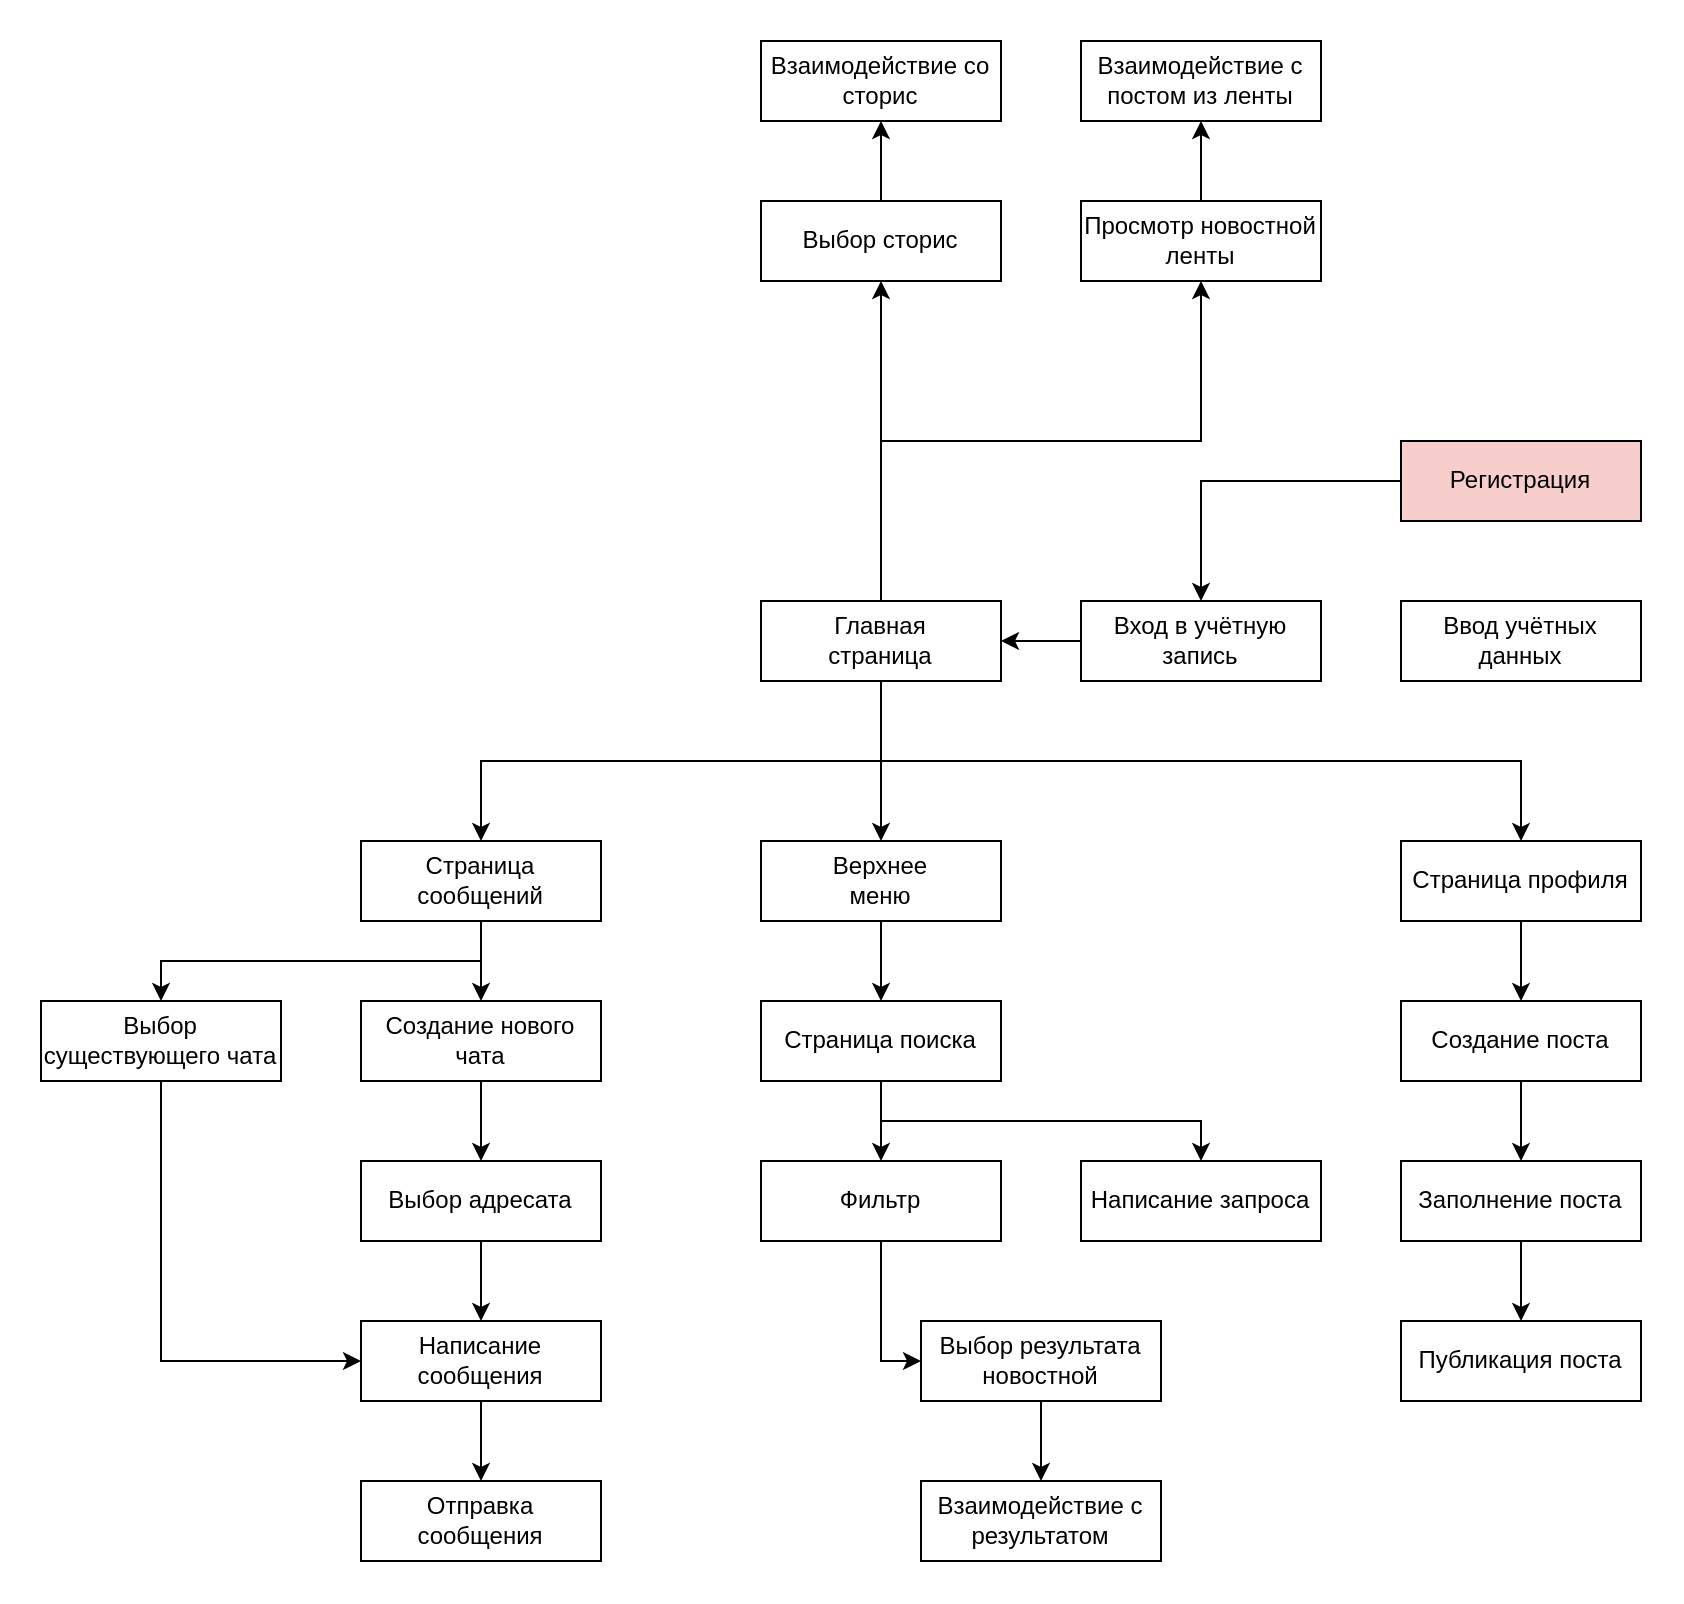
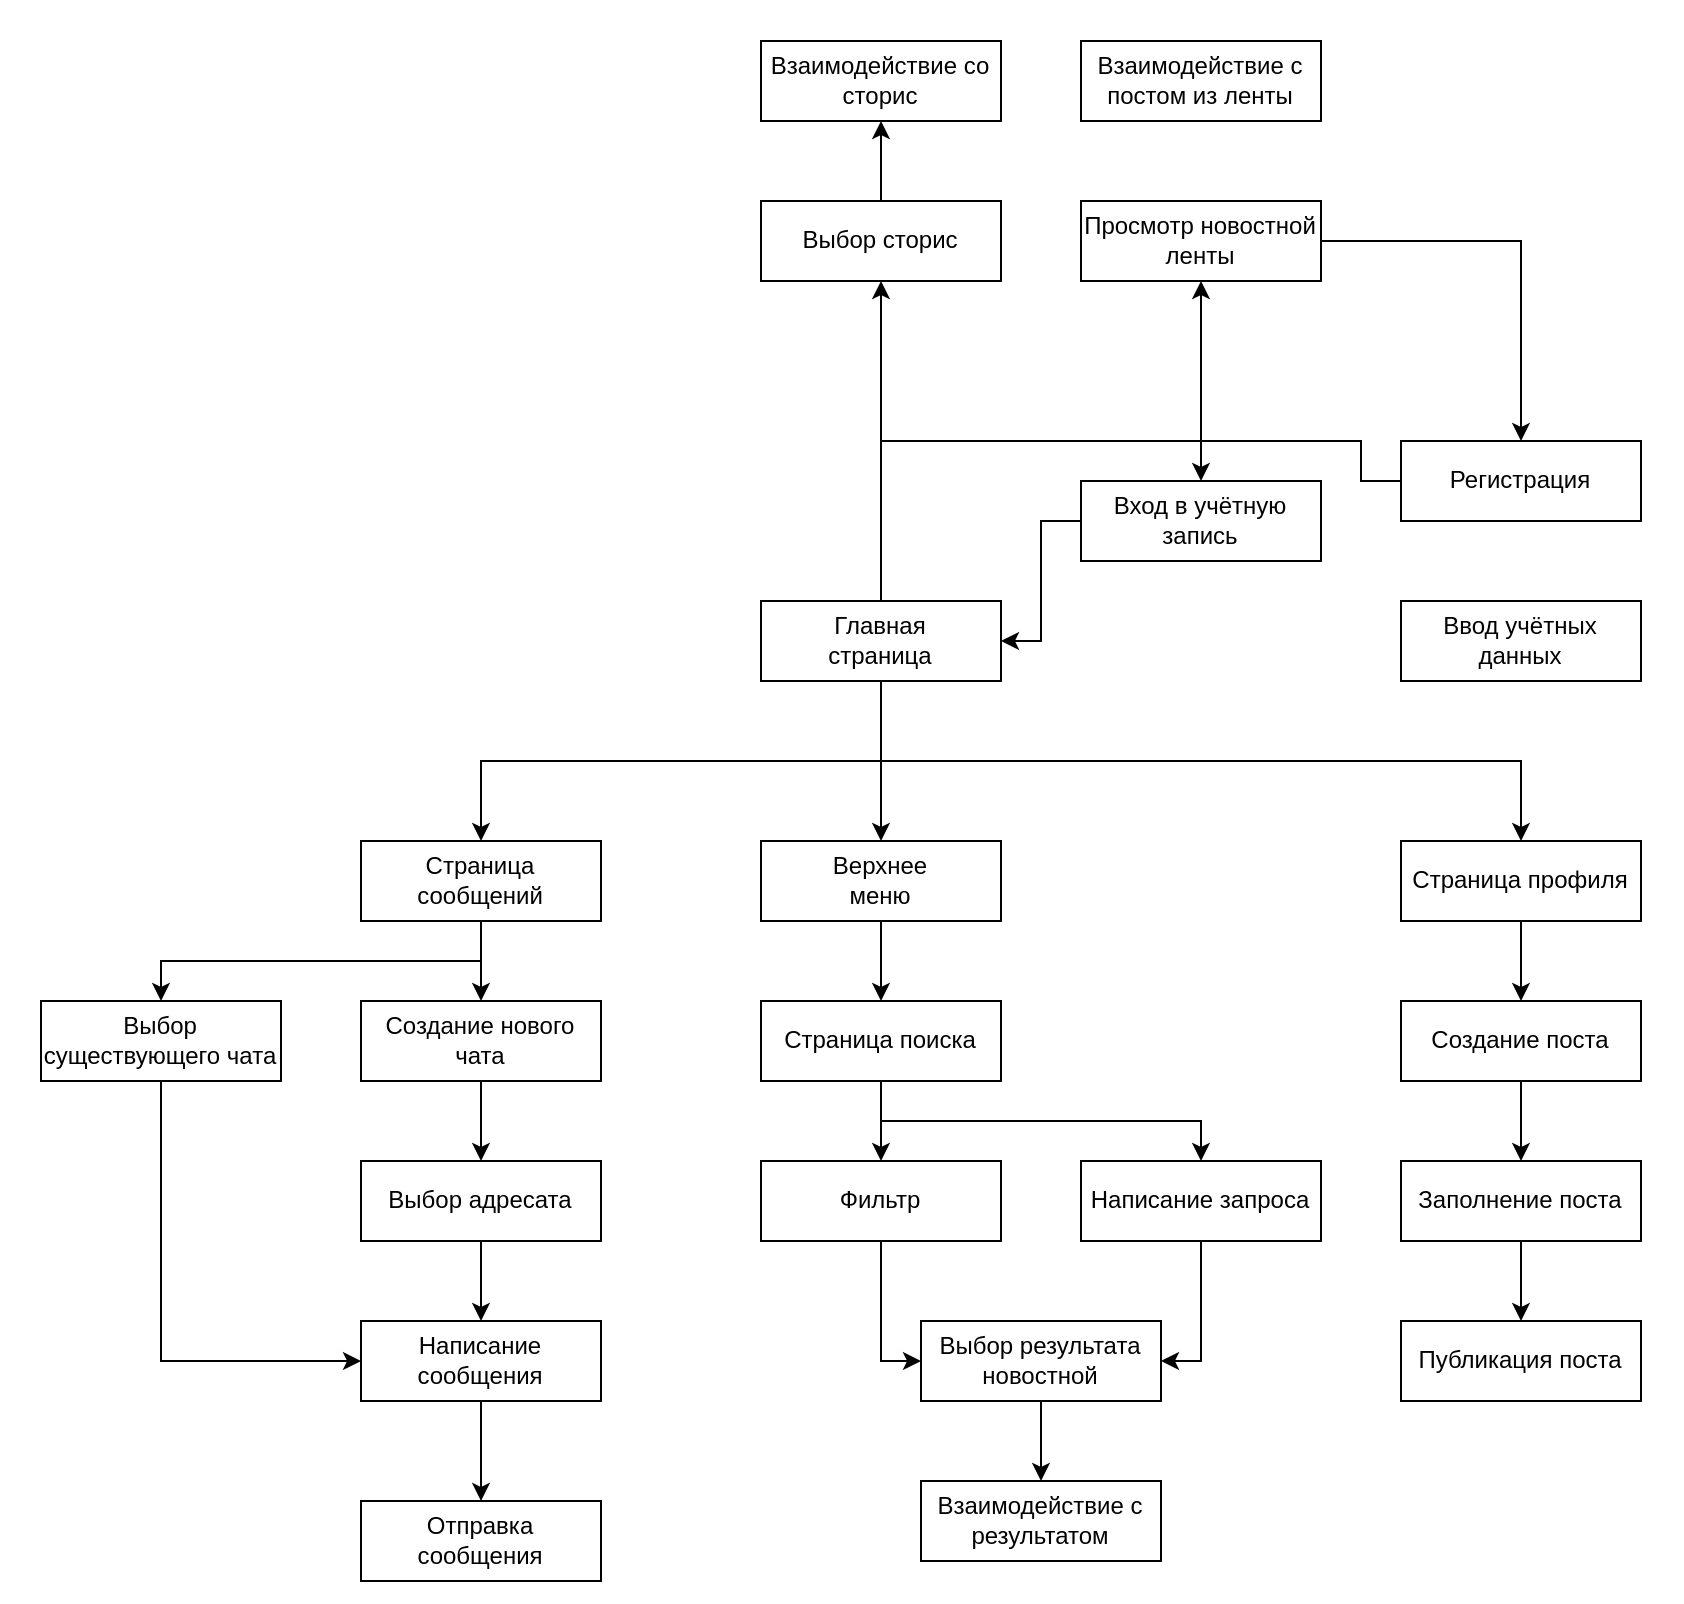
(1201, 168) -> (1514, 241)
(1521, 481) -> (1521, 481)
(1201, 641) -> (1201, 521)
none -> (1201, 1314)
(481, 1521) -> (481, 1541)
